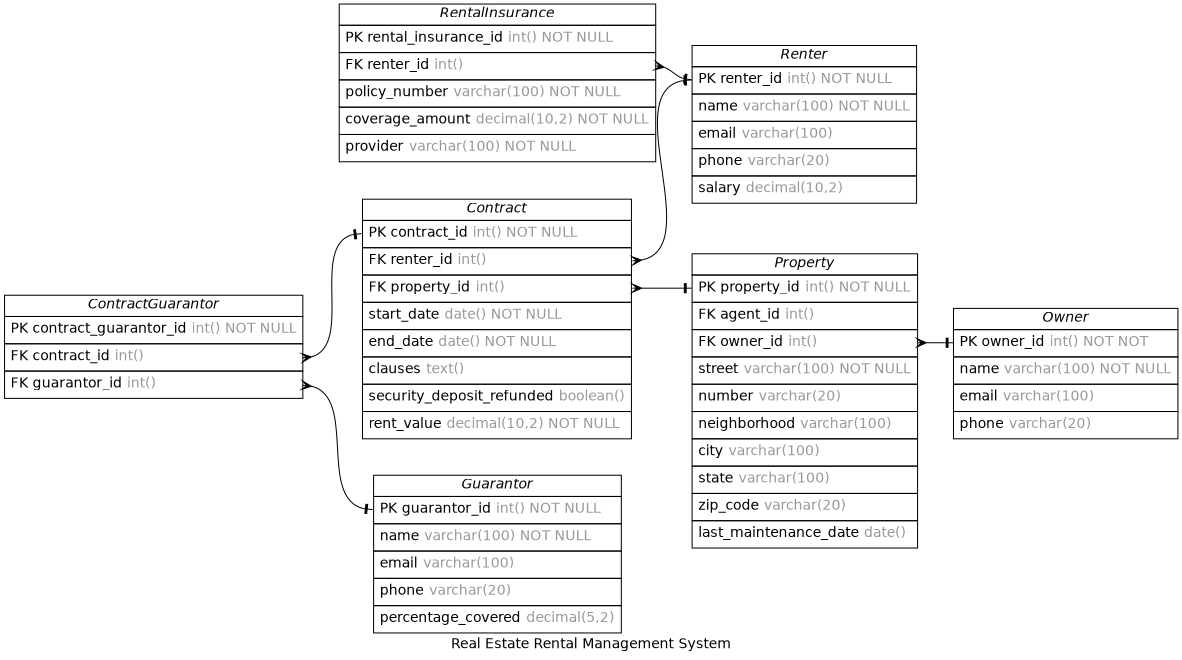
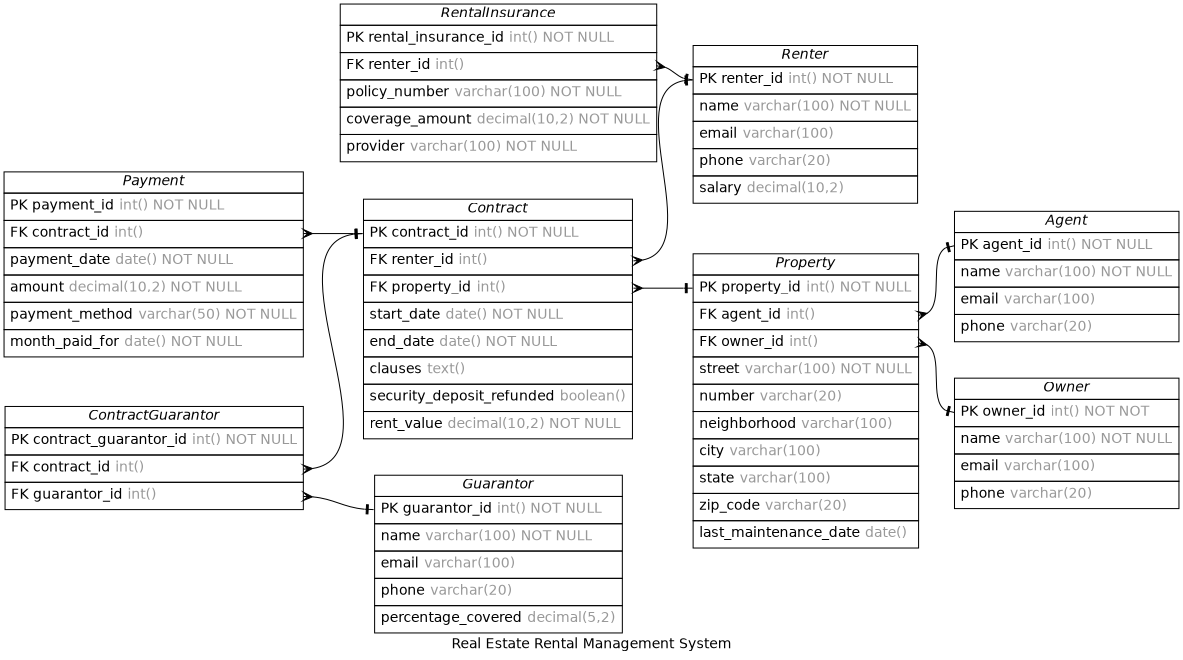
none -> (154, 264)
none -> (1067, 276)
